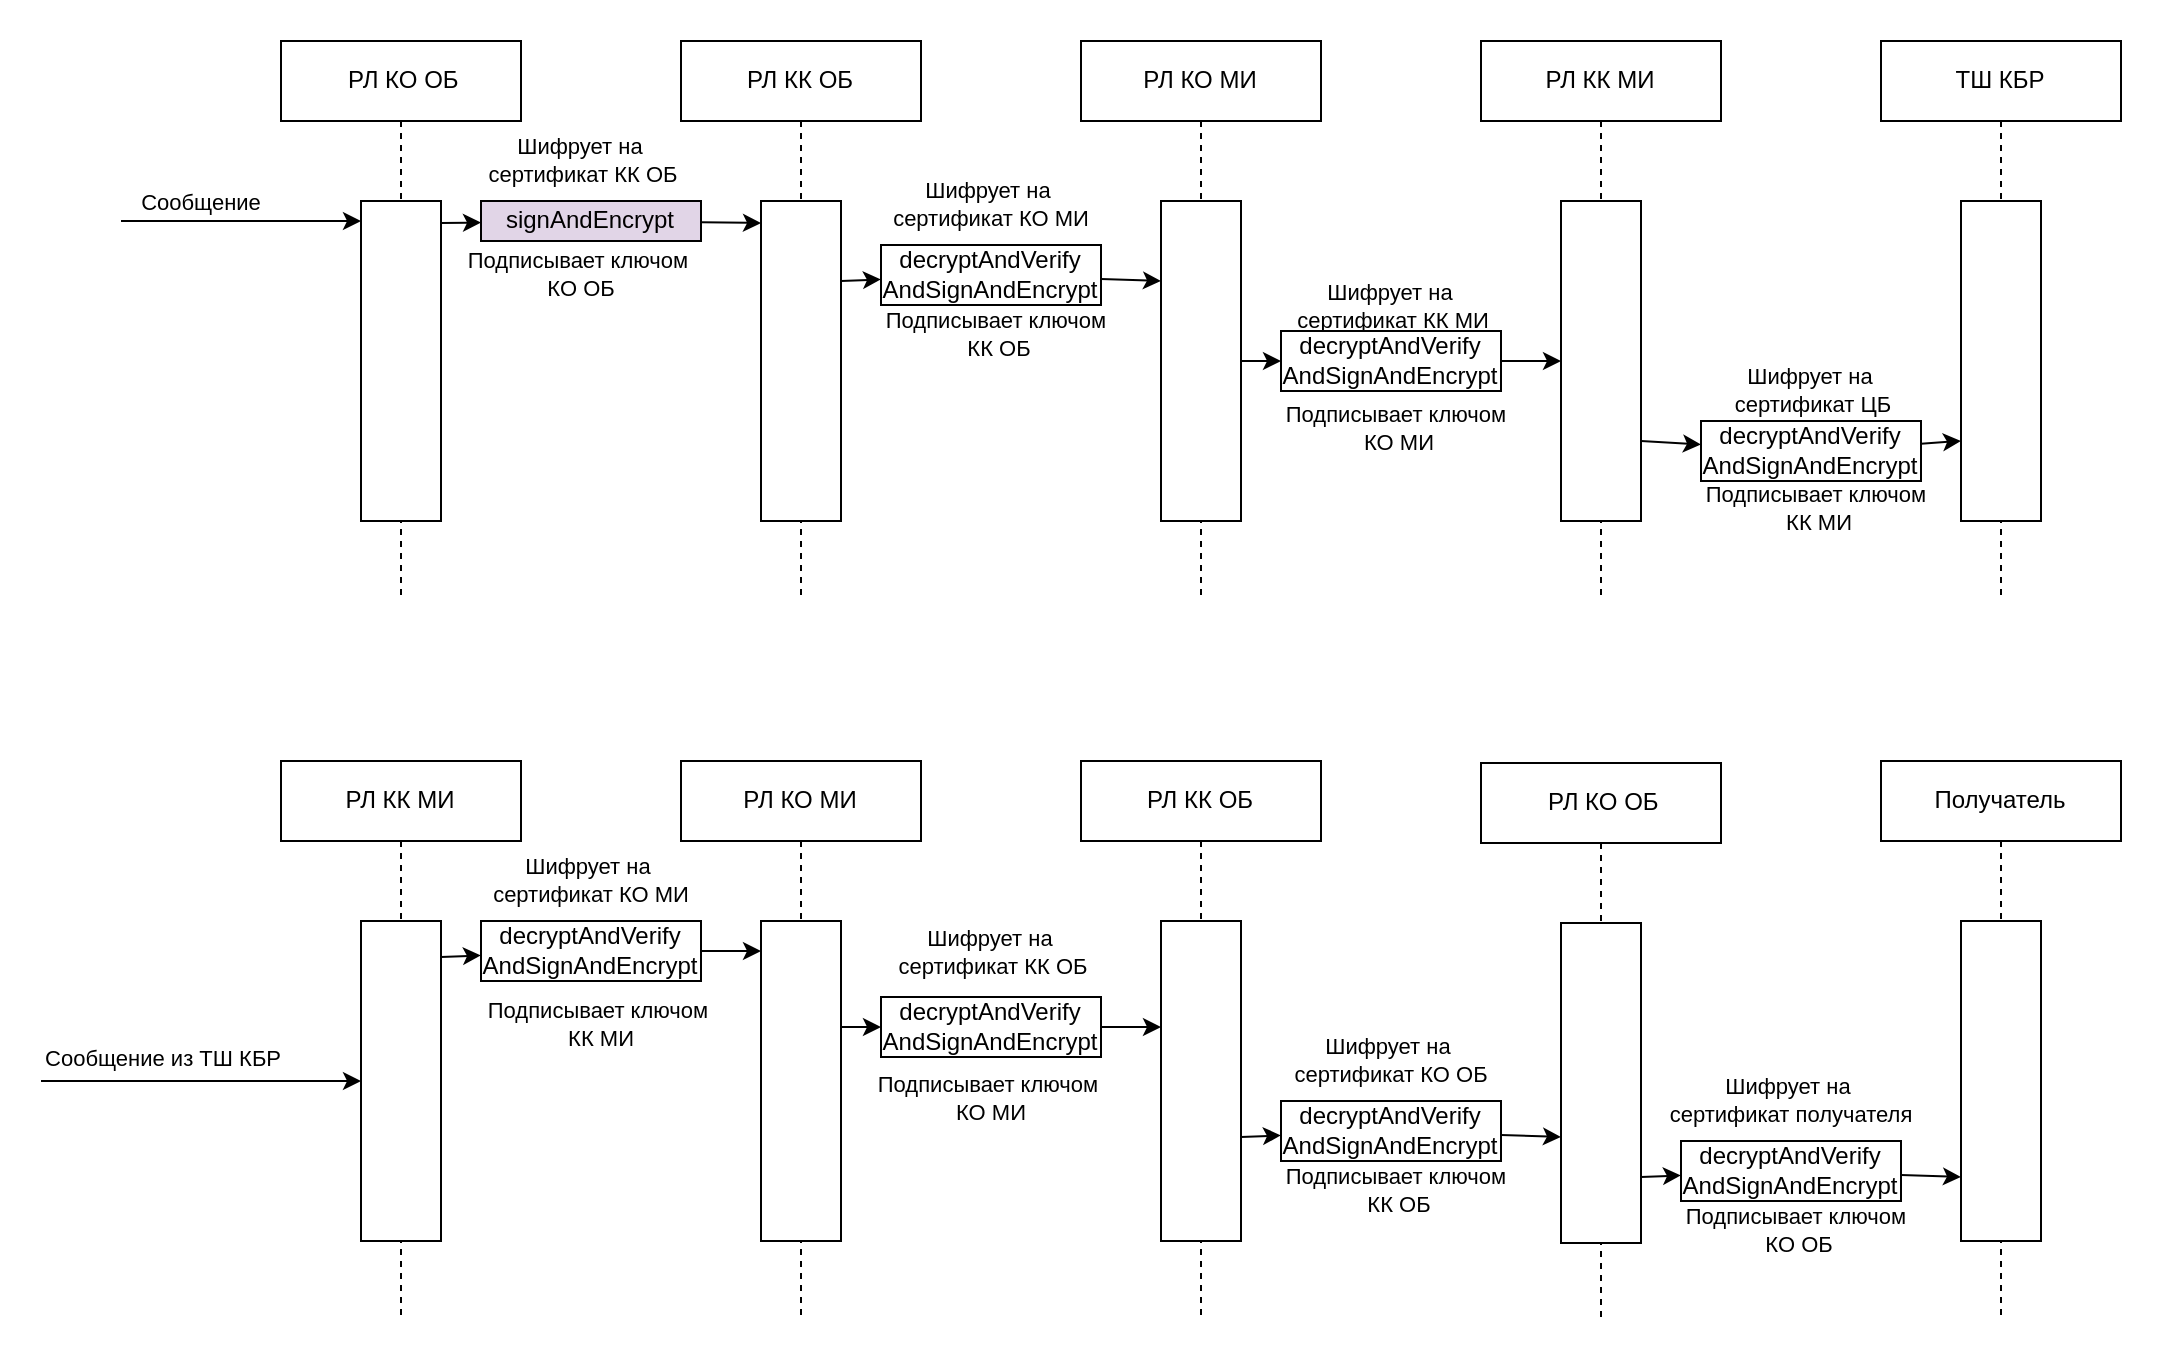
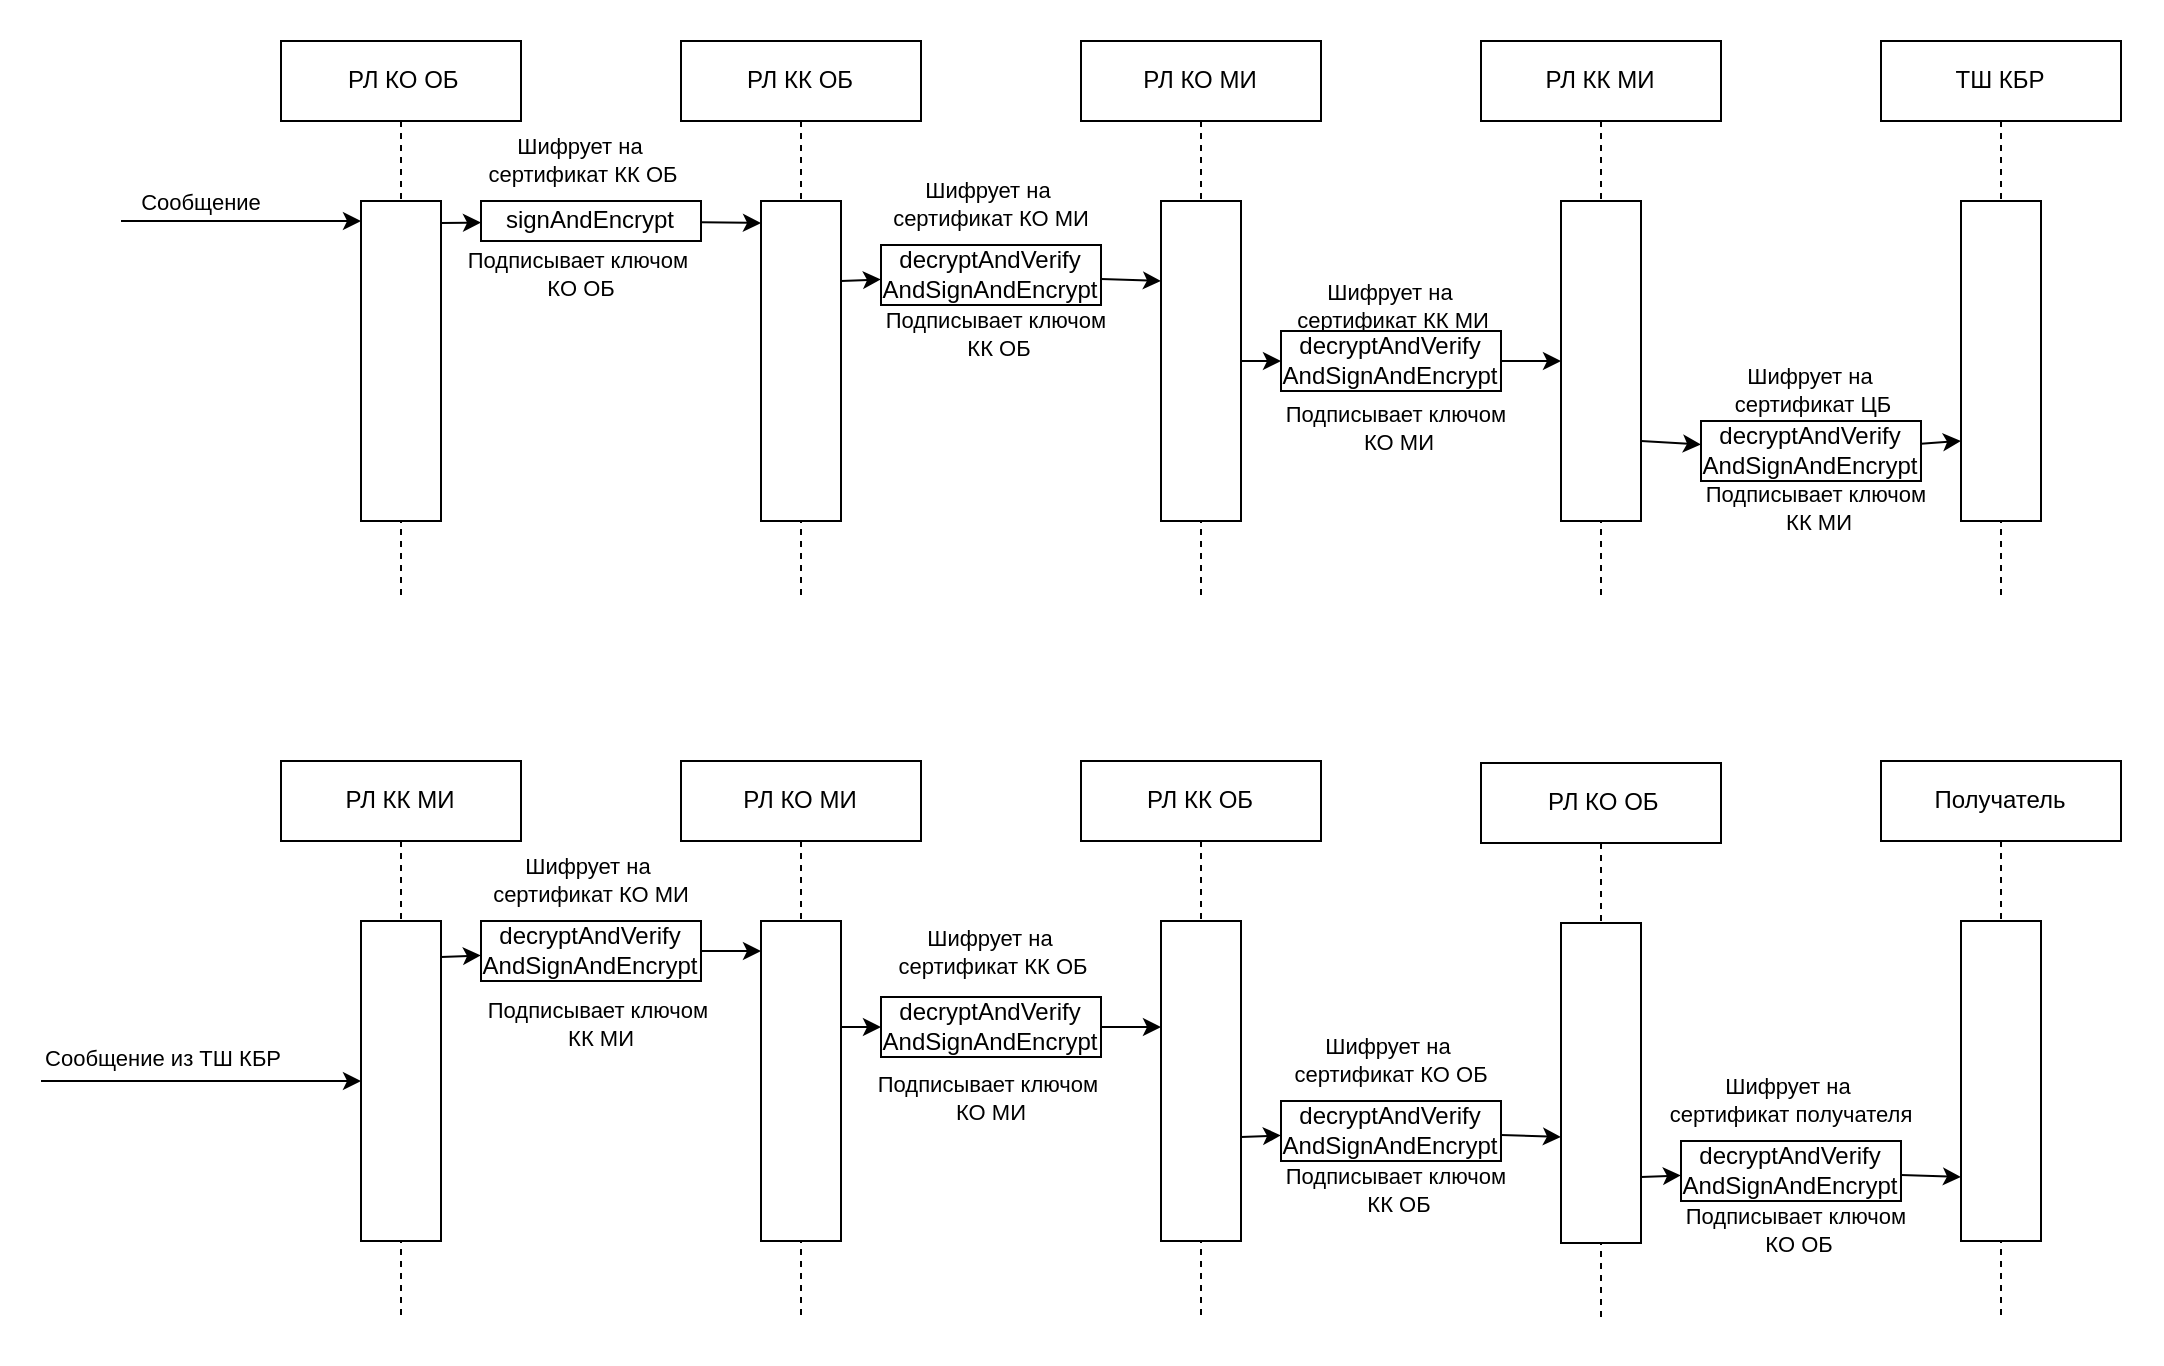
(591, 221) -> (591, 221)
